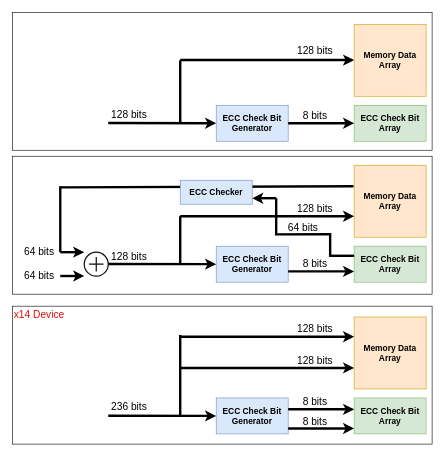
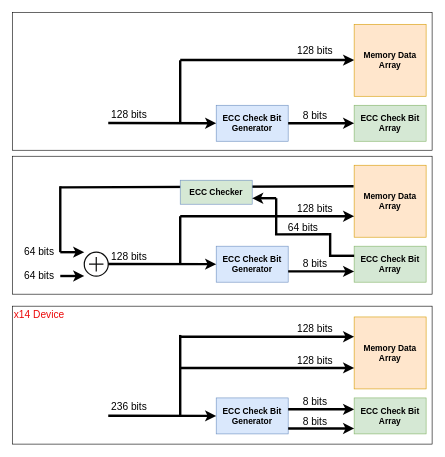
(216, 192) -> (216, 192)
